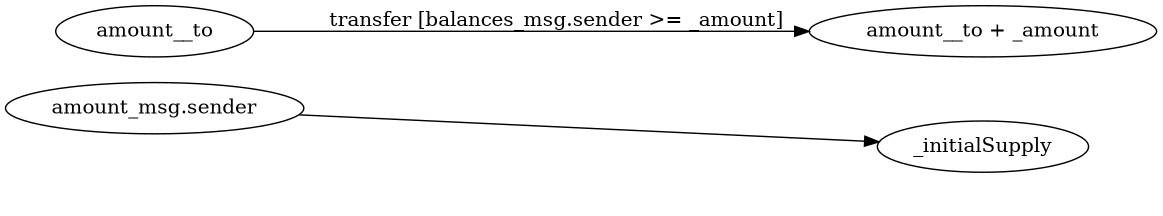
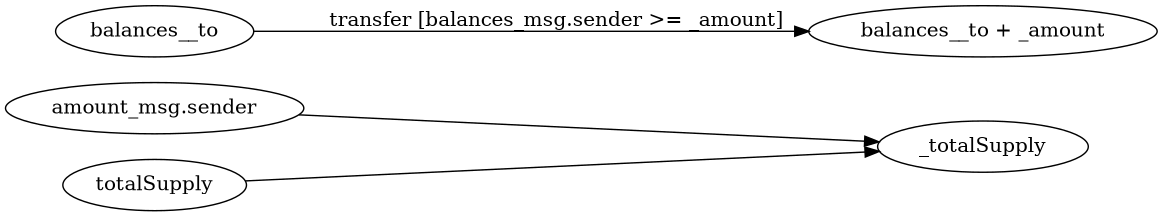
(155, 31) -> (155, 31)
(983, 31) -> (983, 31)
(983, 147) -> (983, 147)
none -> (155, 185)
